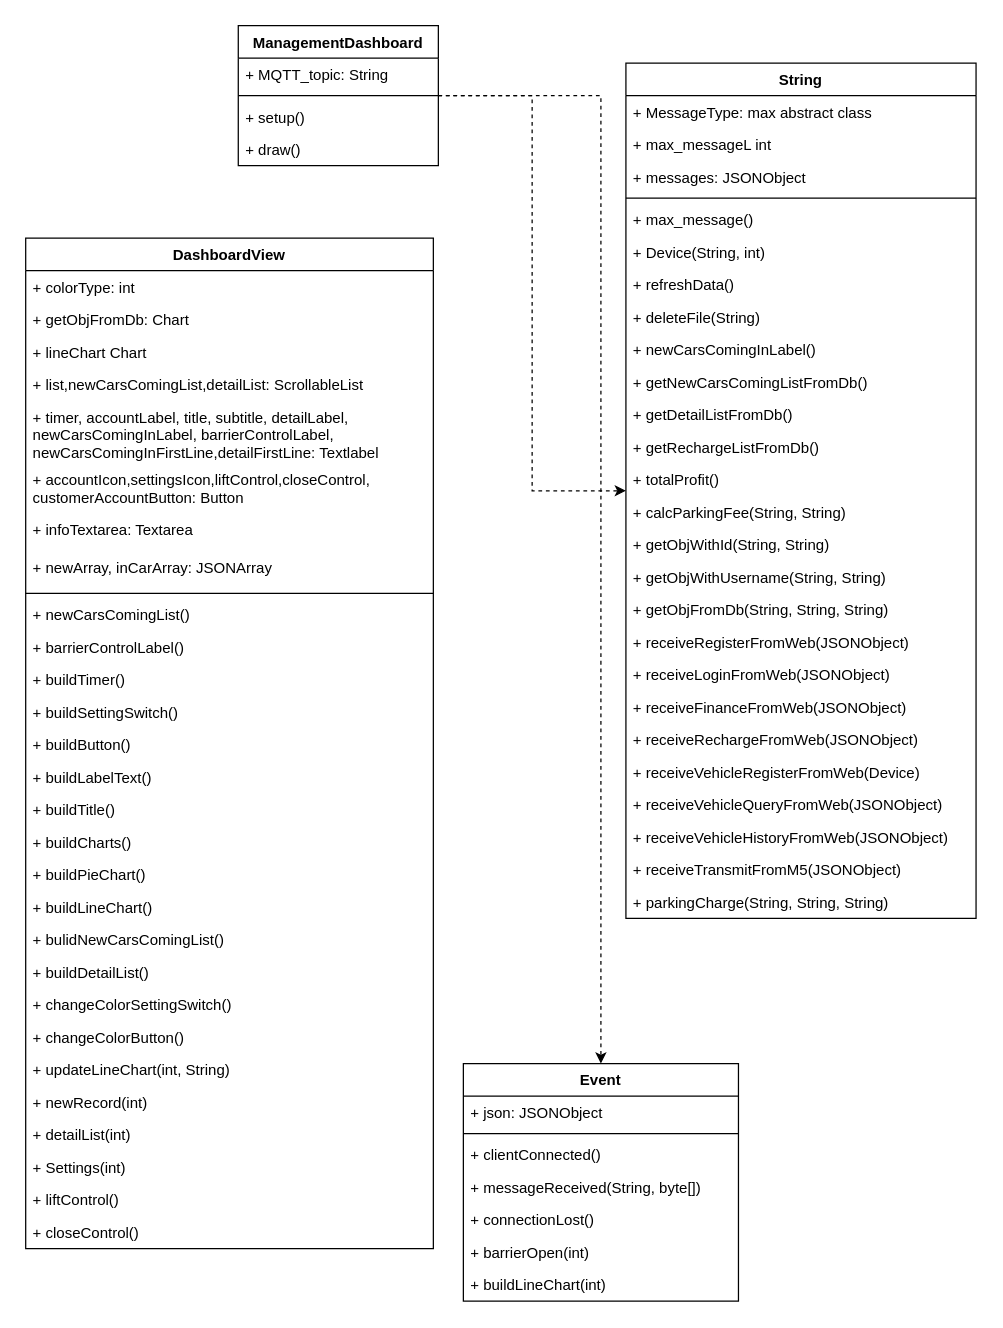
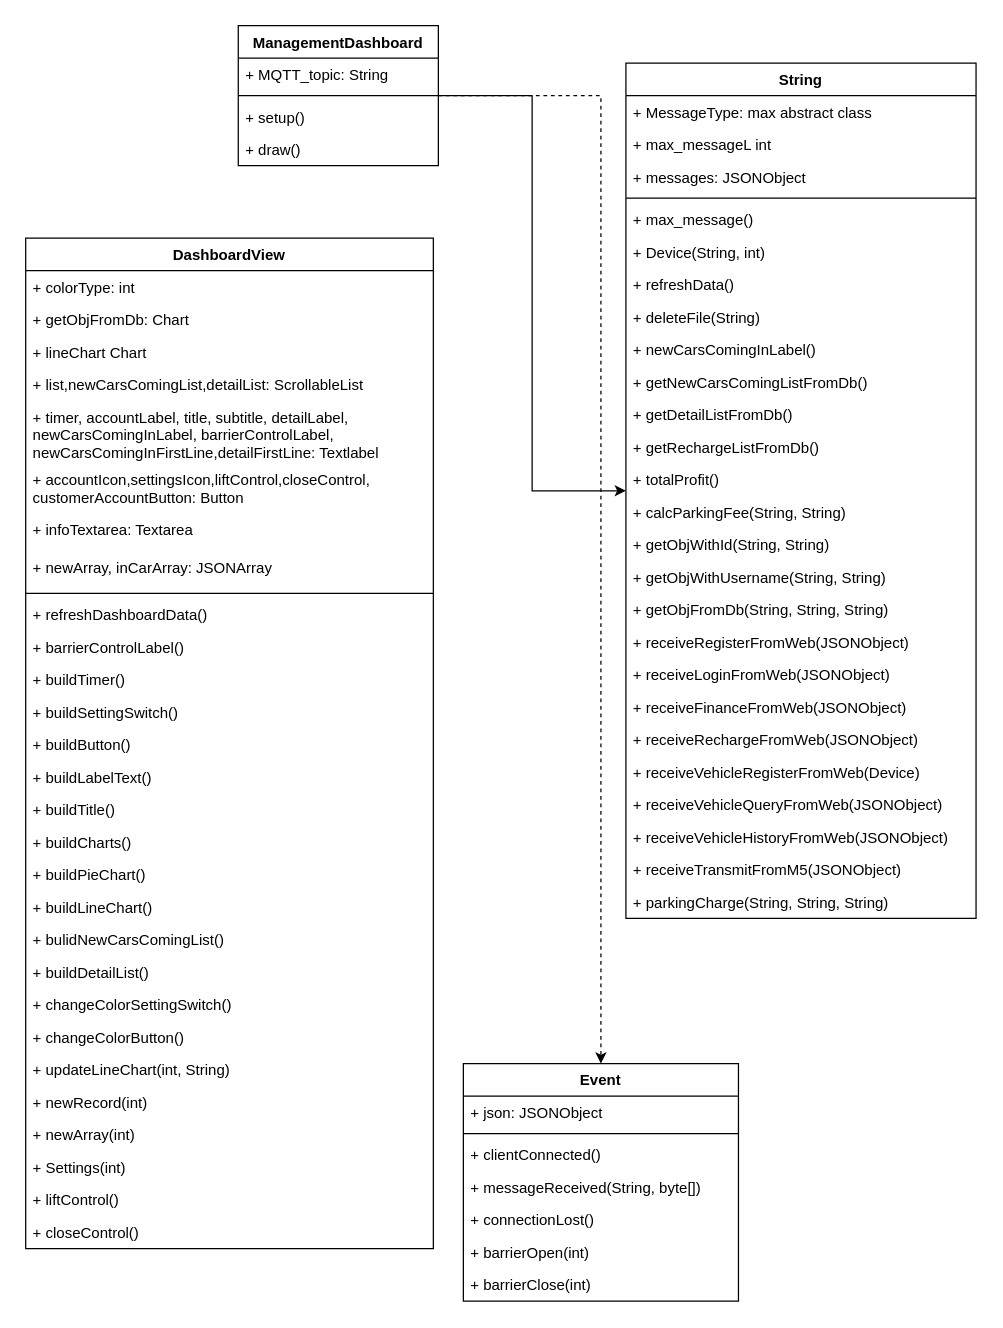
(532, 335) -> (532, 335)
(115, 615) -> (131, 615)
(96, 1135) -> (94, 1135)
(550, 1285) -> (544, 1285)
